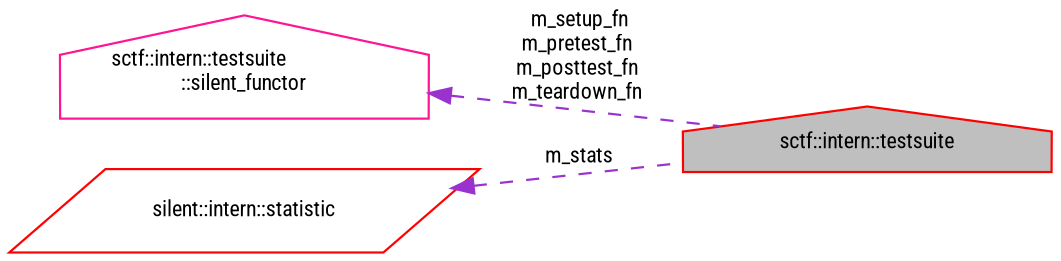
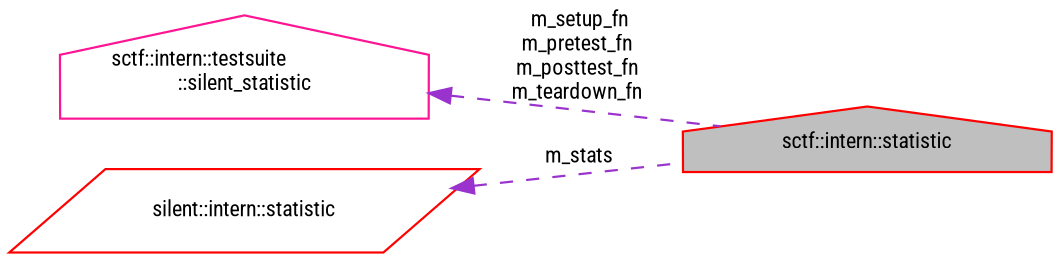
(244, 72) -> (244, 72)
(867, 143) -> (867, 143)
